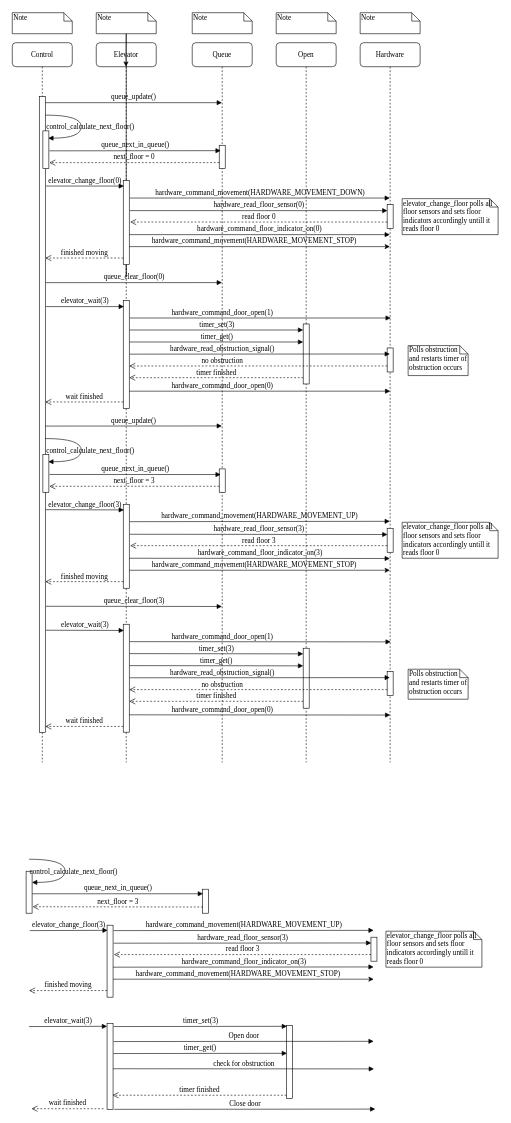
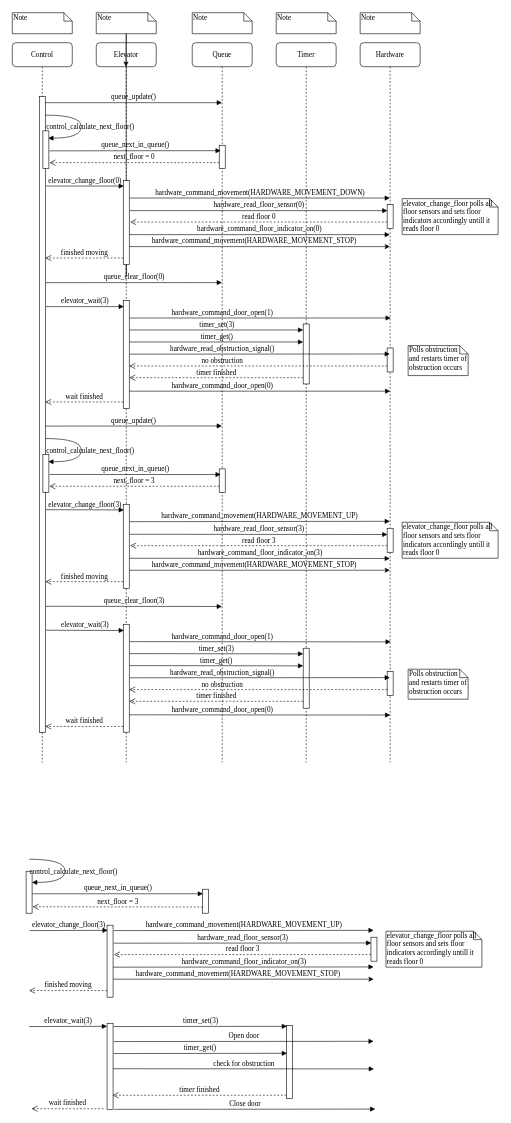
(306, 54) -> (306, 54)
